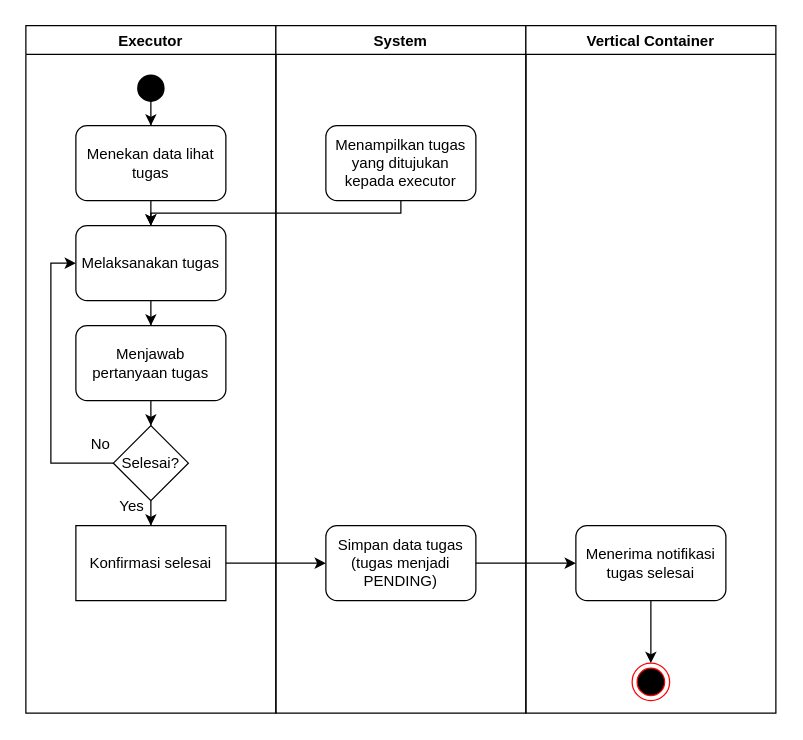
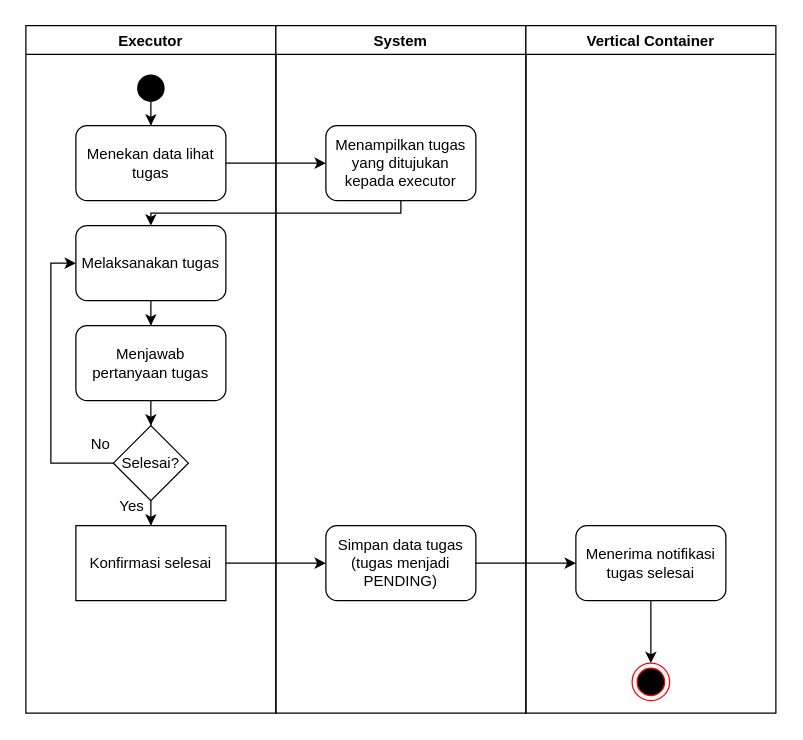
(151, 201) -> (272, 163)
